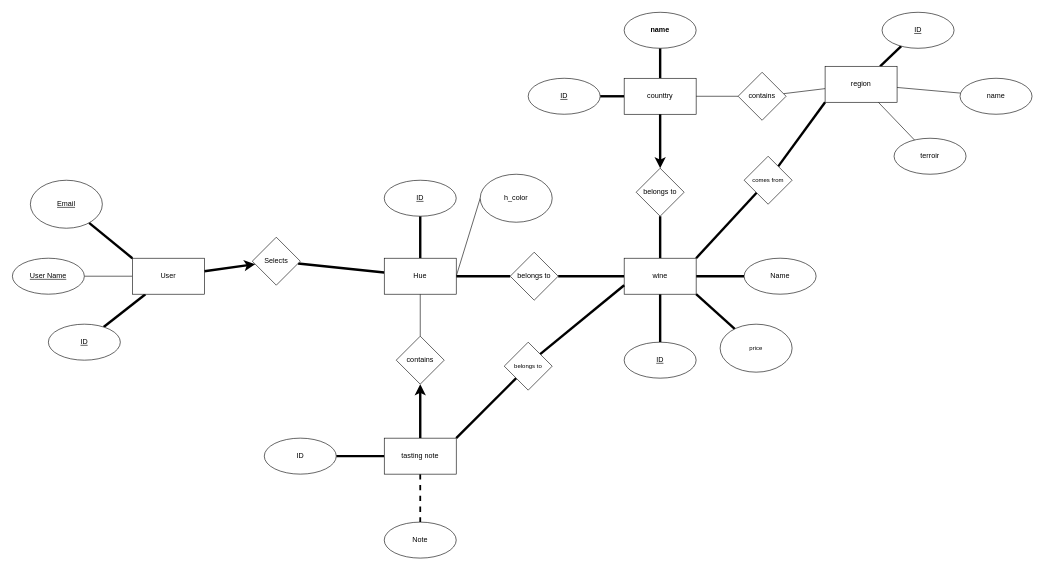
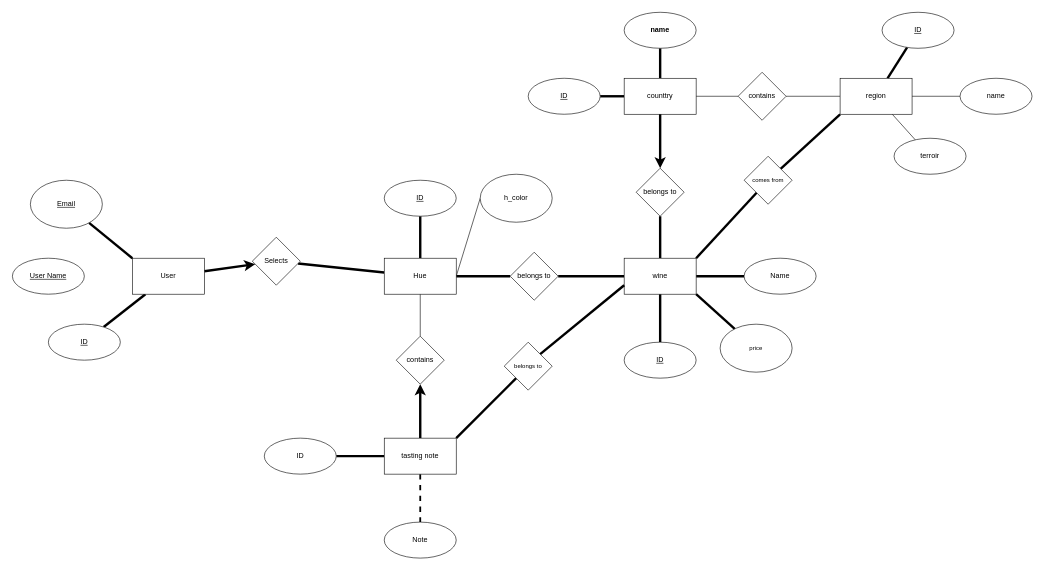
(861, 84) -> (876, 96)
(108, 276) -> none
